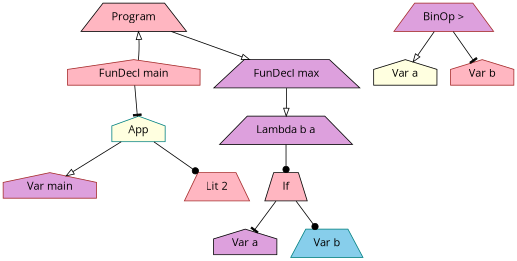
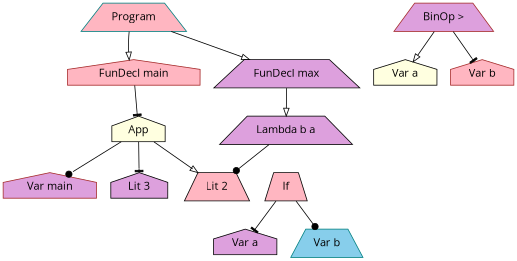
(134, 17) -> (134, 17)
(139, 50) -> (129, 42)
(139, 130) -> (139, 130)
(173, 155) -> (173, 155)
(286, 155) -> (254, 157)
(97, 157) -> (97, 157)
none -> (139, 187)
(217, 187) -> (217, 187)
